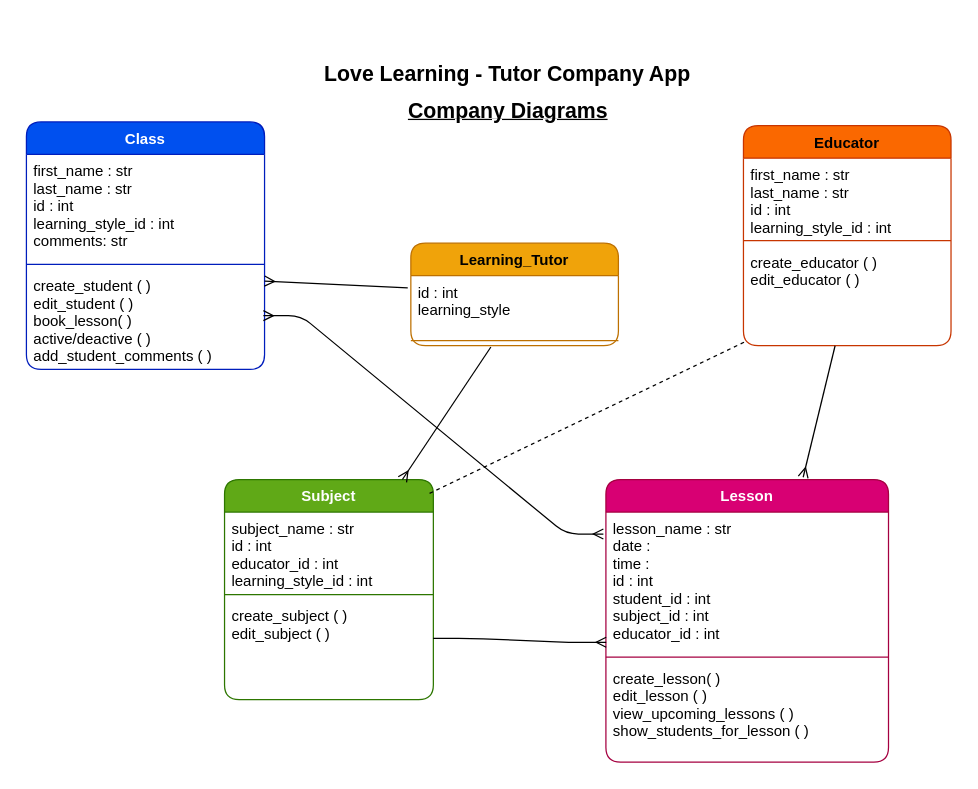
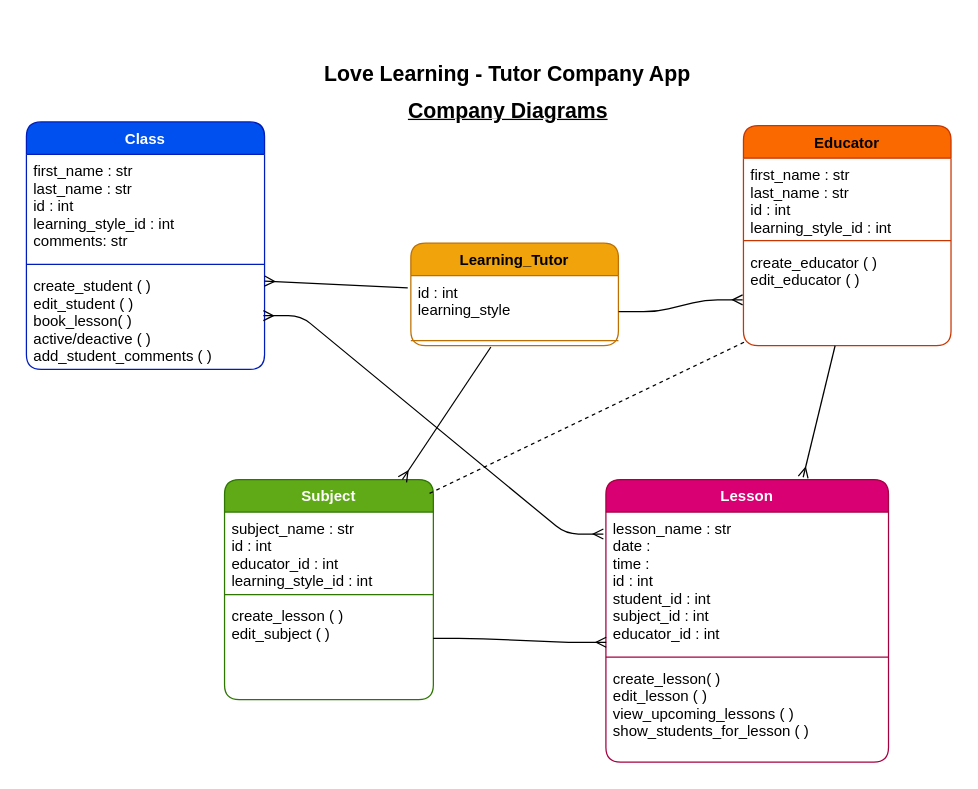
none -> (681, 306)
(303, 616) -> (297, 616)
